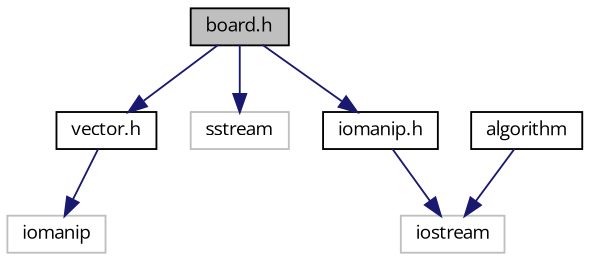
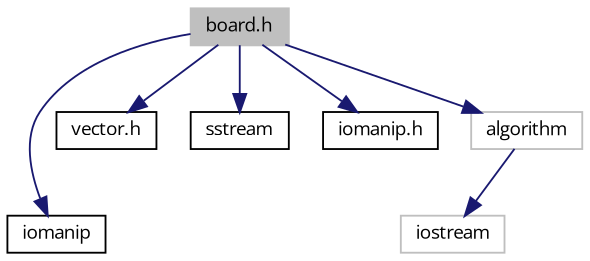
(240, 27) -> (240, 27)
none -> (374, 76)
(240, 131) -> (240, 131)
(527, 131) -> (527, 131)
(86, 174) -> (69, 81)
(411, 175) -> none
(56, 234) -> (56, 234)
